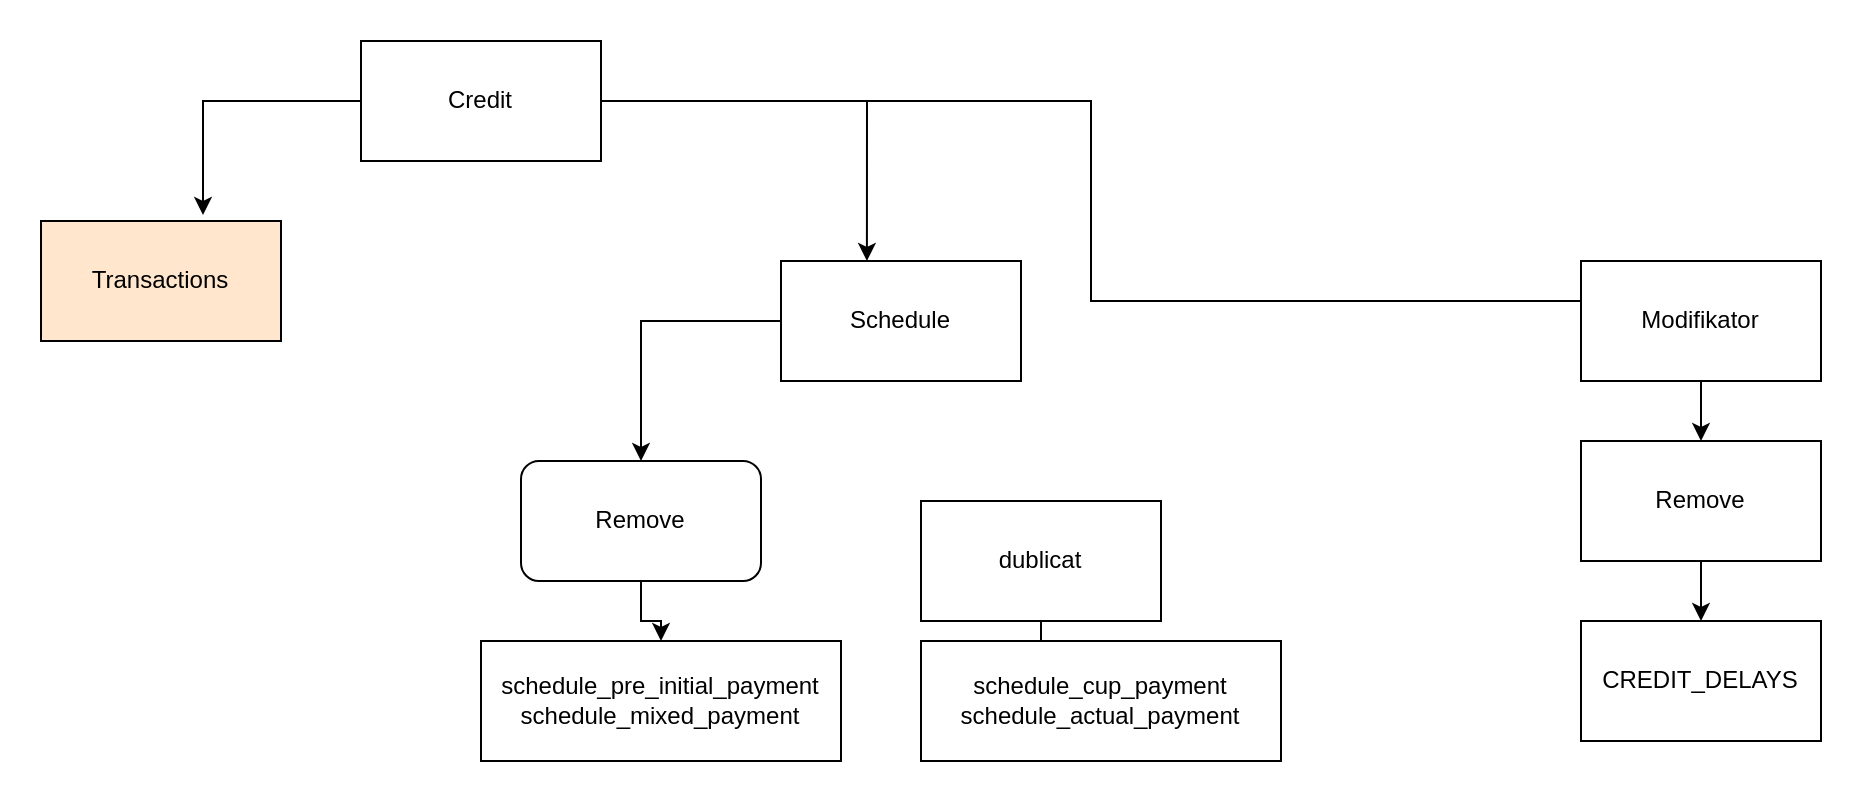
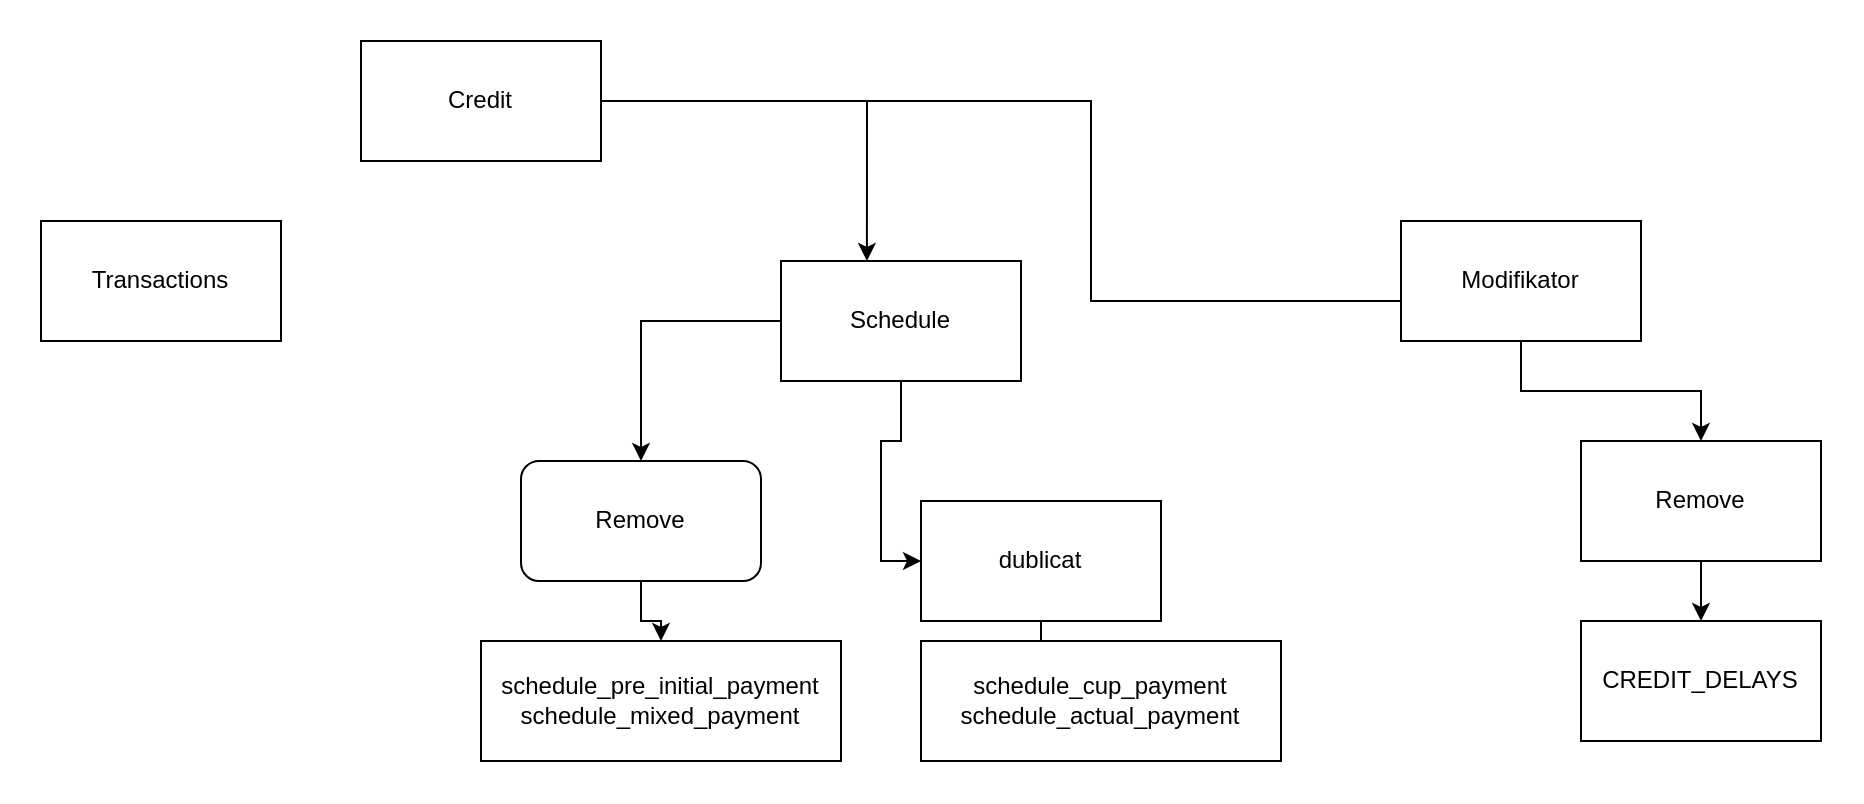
(232, 101) -> none
(161, 281) -> (161, 281)
(1701, 321) -> (1521, 281)
none -> (881, 474)
